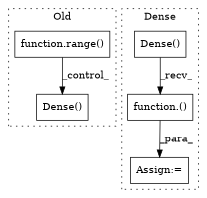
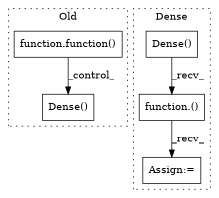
(62, 44) -> (68, 44)
(176, 139) -> (188, 139)
